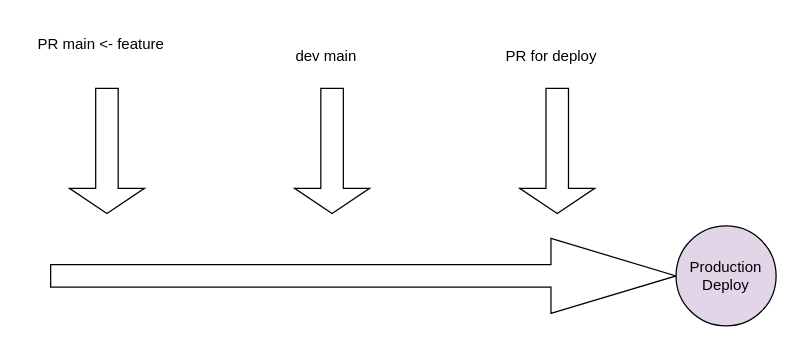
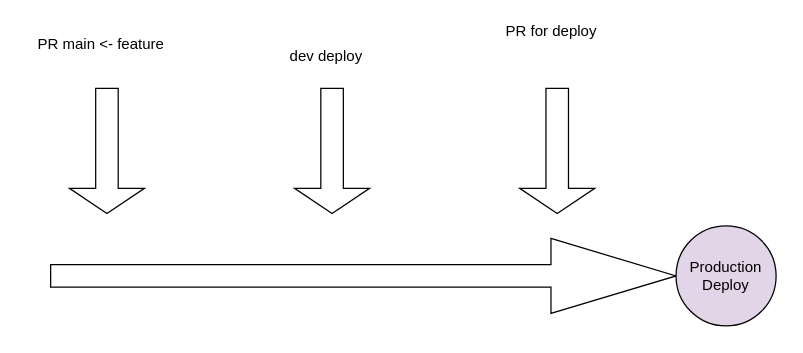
(326, 57) -> (326, 57)
(551, 57) -> (551, 32)
